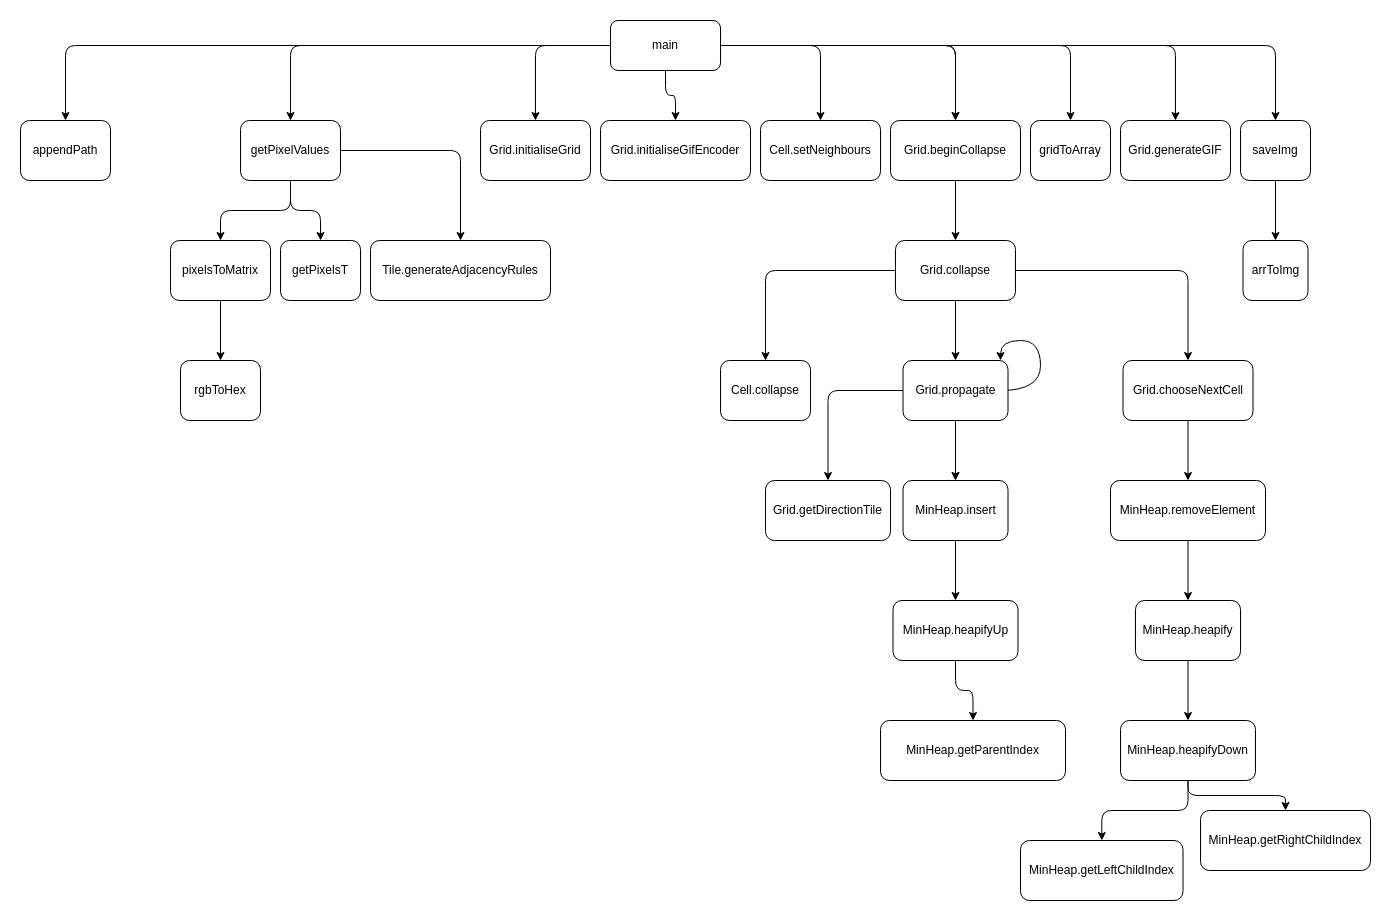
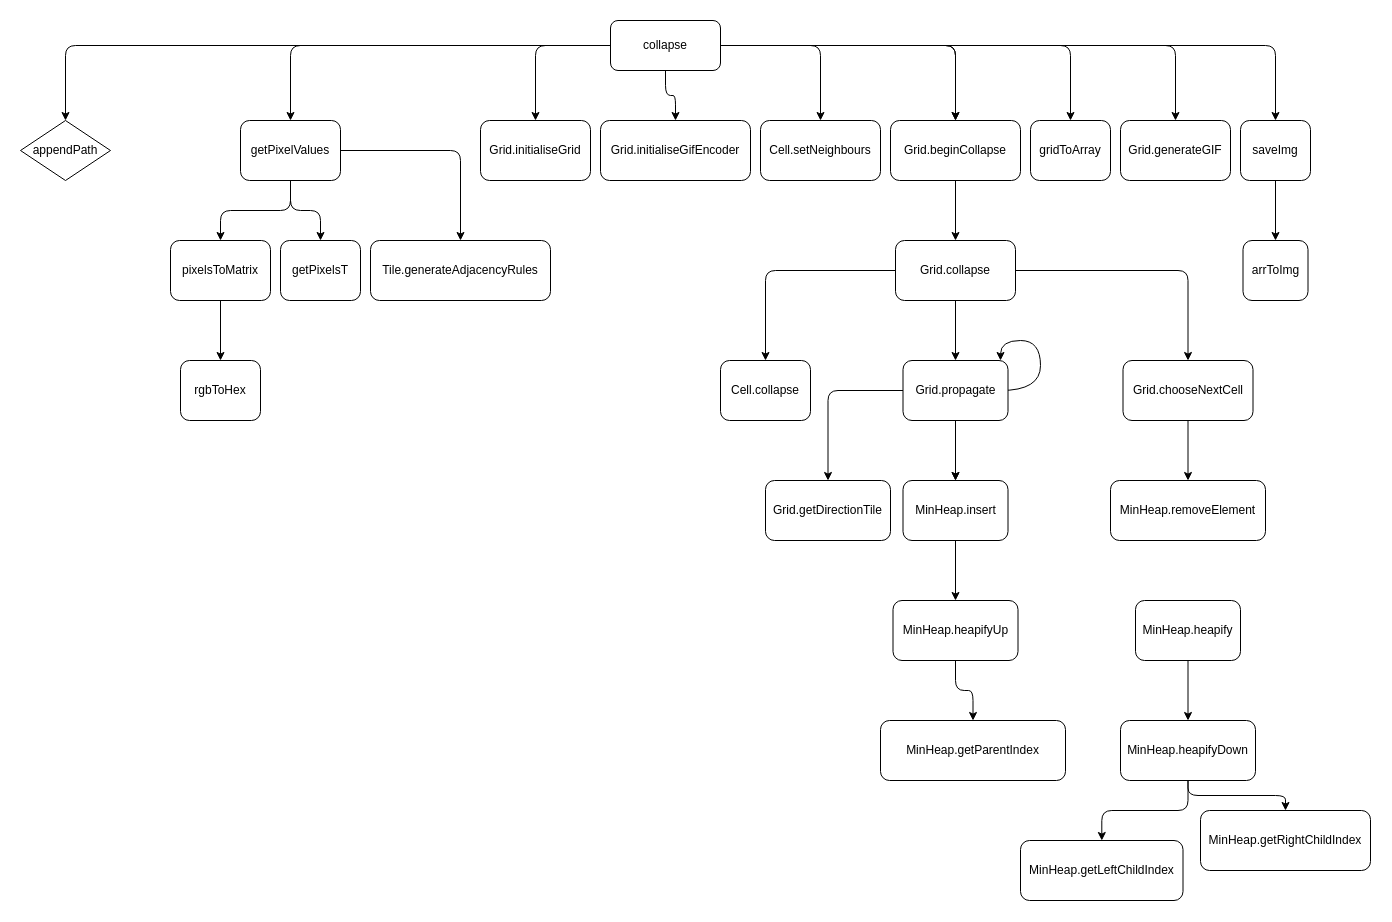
(666, 46) -> (666, 46)
(66, 151) -> (66, 151)
(1188, 567) -> none
